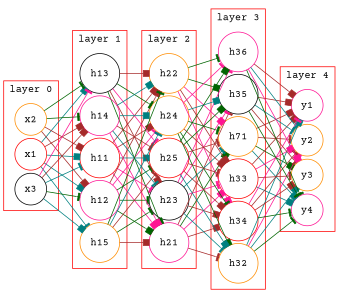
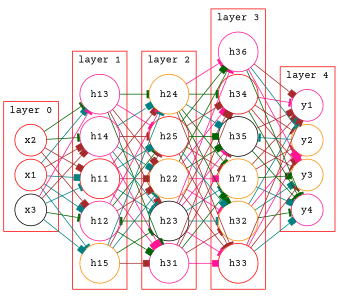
(100, 73) -> (100, 94)
(273, 117) -> (277, 139)
(31, 119) -> (31, 140)
(202, 123) -> (202, 219)
(201, 145) -> (203, 177)
(134, 160) -> (133, 223)
(133, 178) -> (133, 199)
none -> (202, 199)
(133, 200) -> (136, 221)
(169, 243) -> (169, 263)
